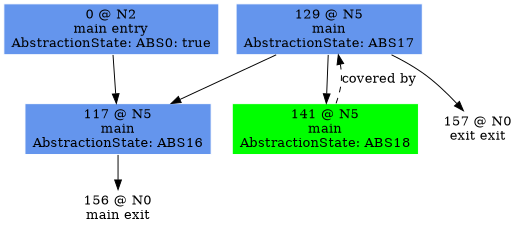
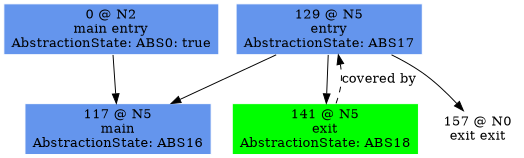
(329, 29) -> (329, 29)
(325, 129) -> (325, 129)
(118, 208) -> none
